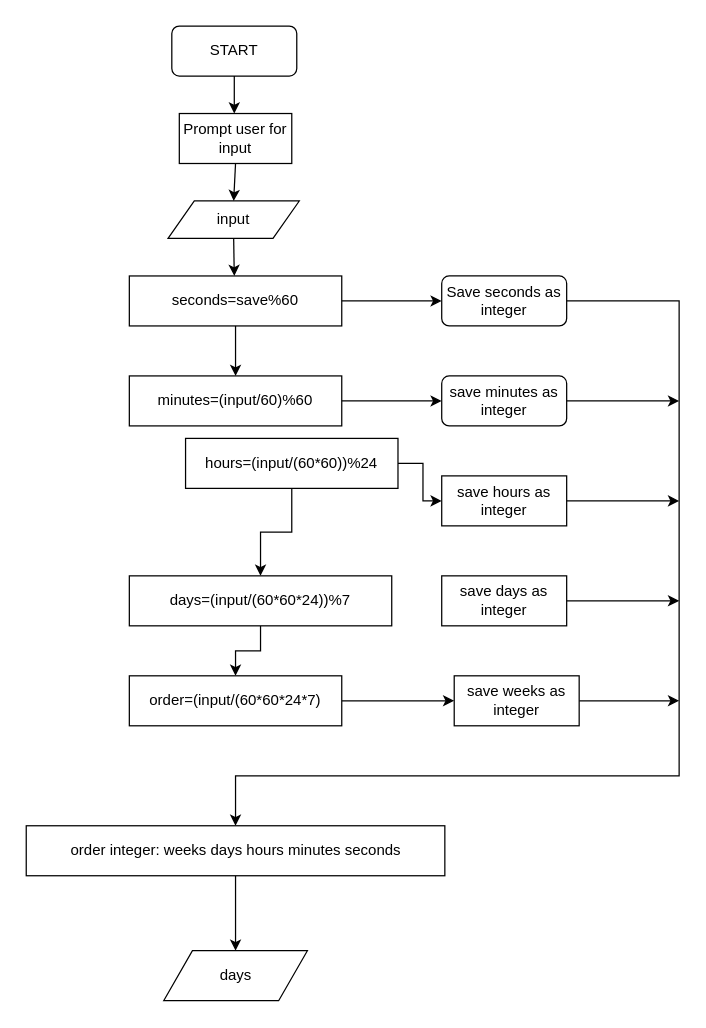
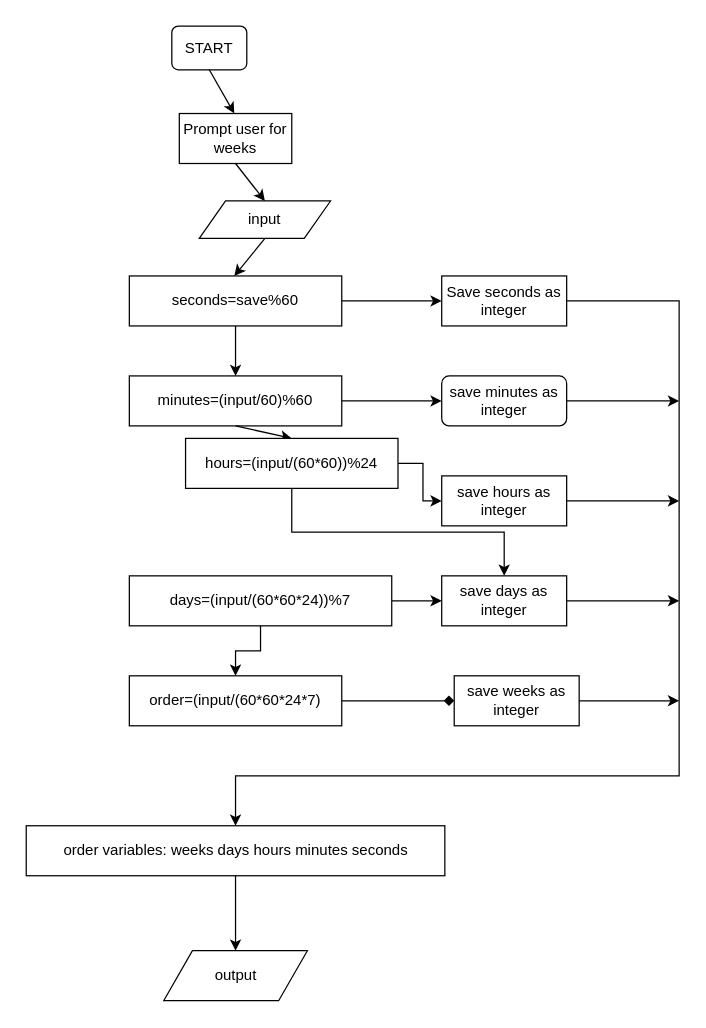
(234, 51) -> (209, 48)
(236, 138) -> (236, 138)
(234, 219) -> (265, 219)
(504, 301) -> (504, 301)
none -> (260, 431)
(261, 532) -> (414, 532)
none -> (413, 601)
(444, 701) -> (443, 701)
(236, 851) -> (236, 851)
(236, 976) -> (236, 976)
